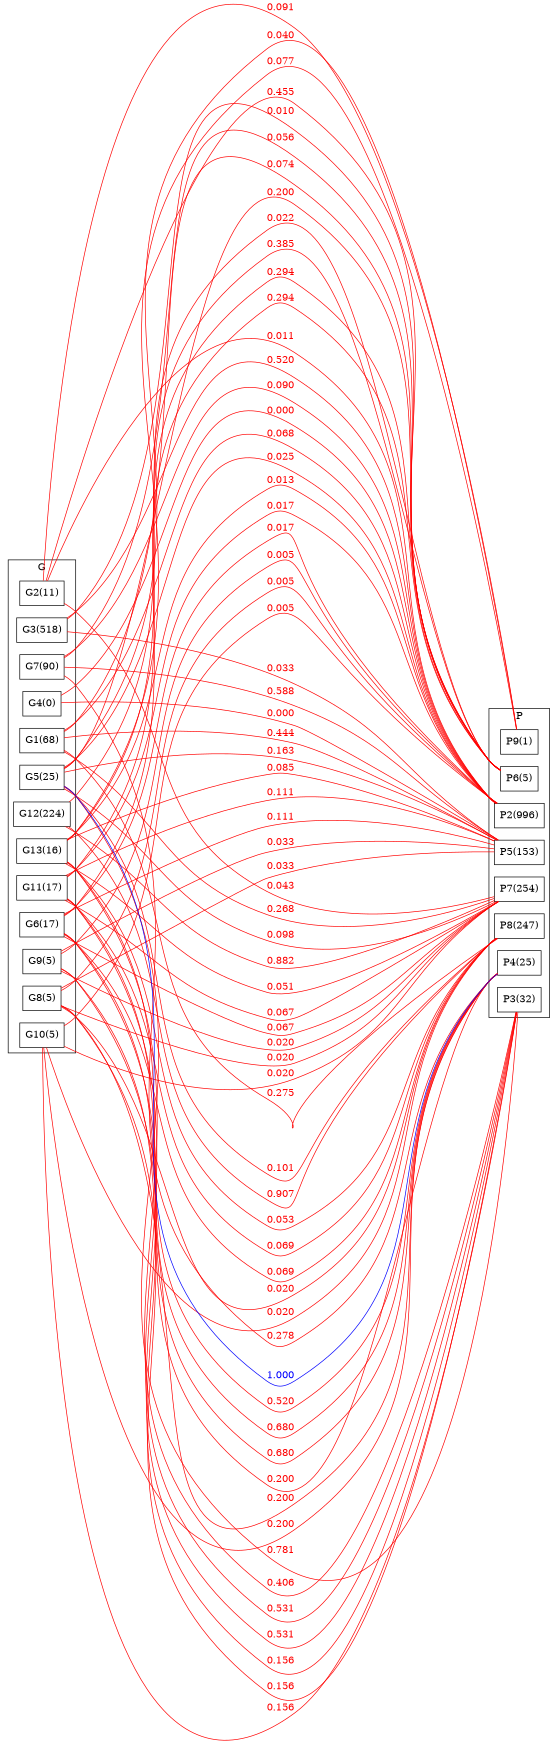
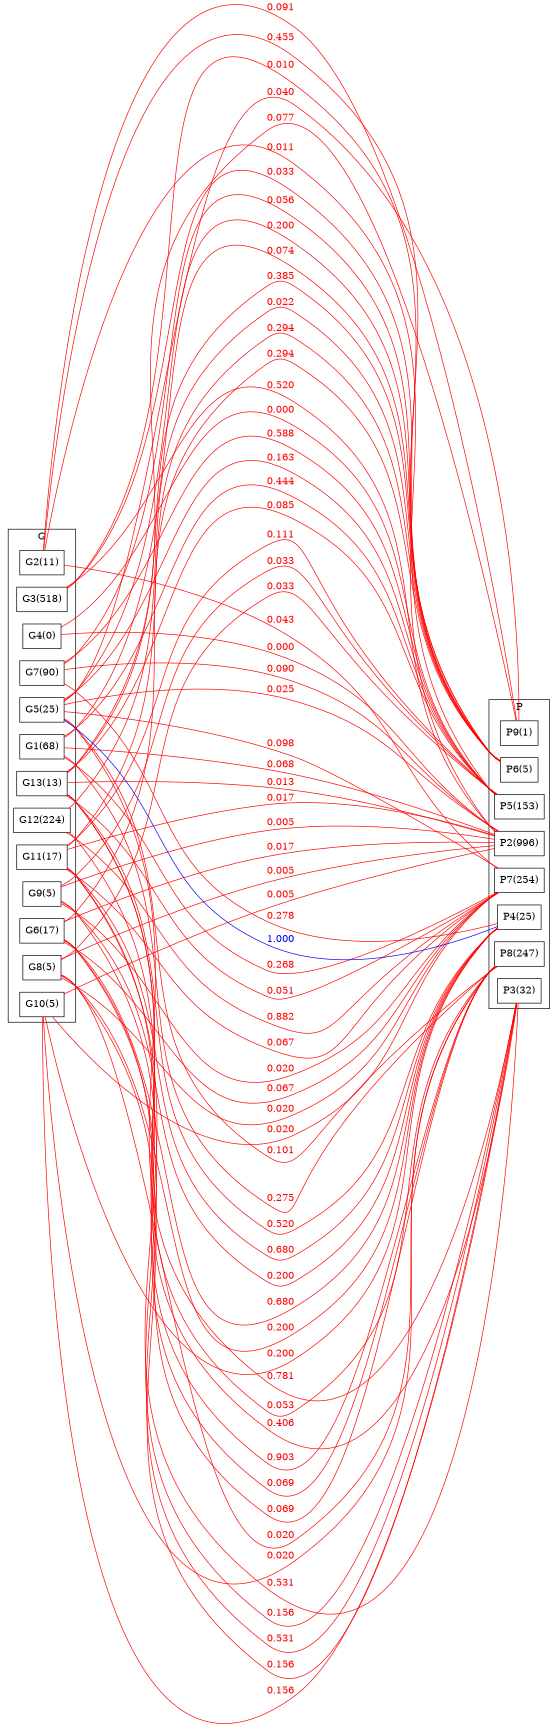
(271, 826) -> none
(42, 851) -> (42, 784)
(281, 1194) -> (281, 1458)
